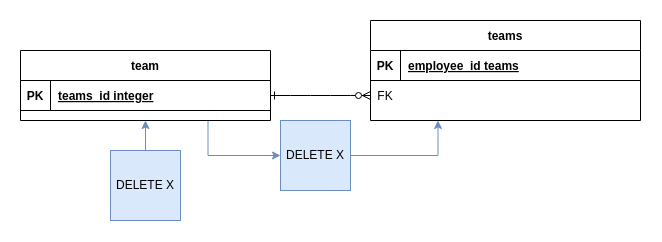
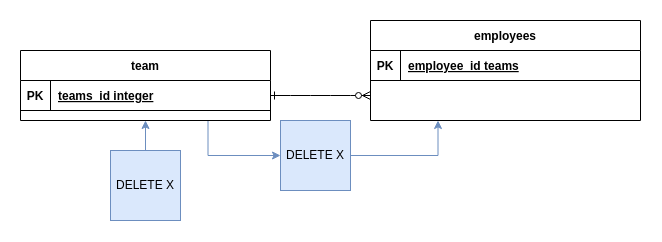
(505, 36) -> (505, 36)
(386, 96) -> none
